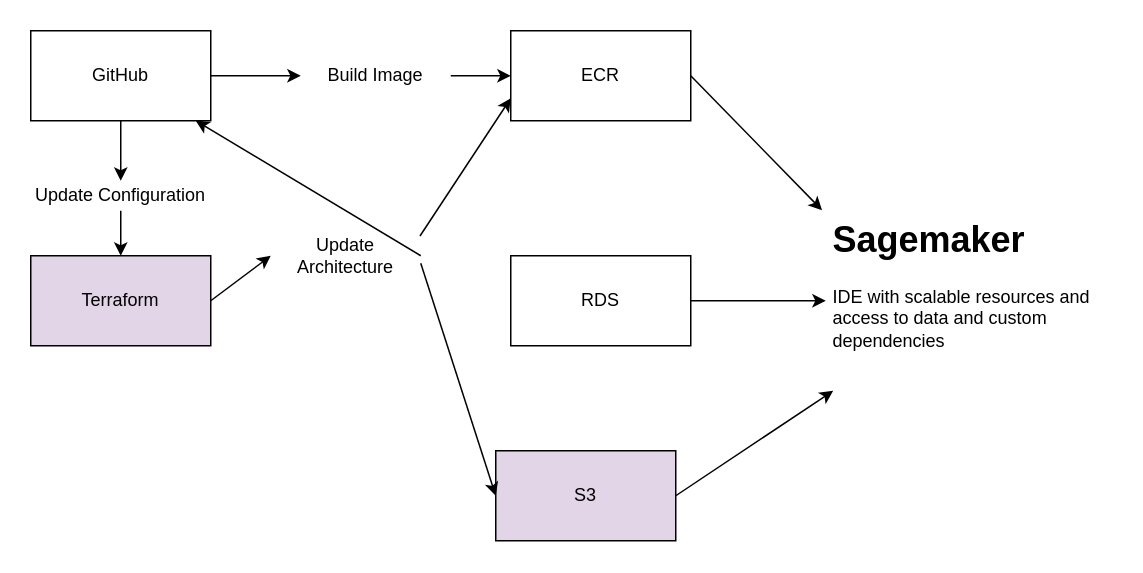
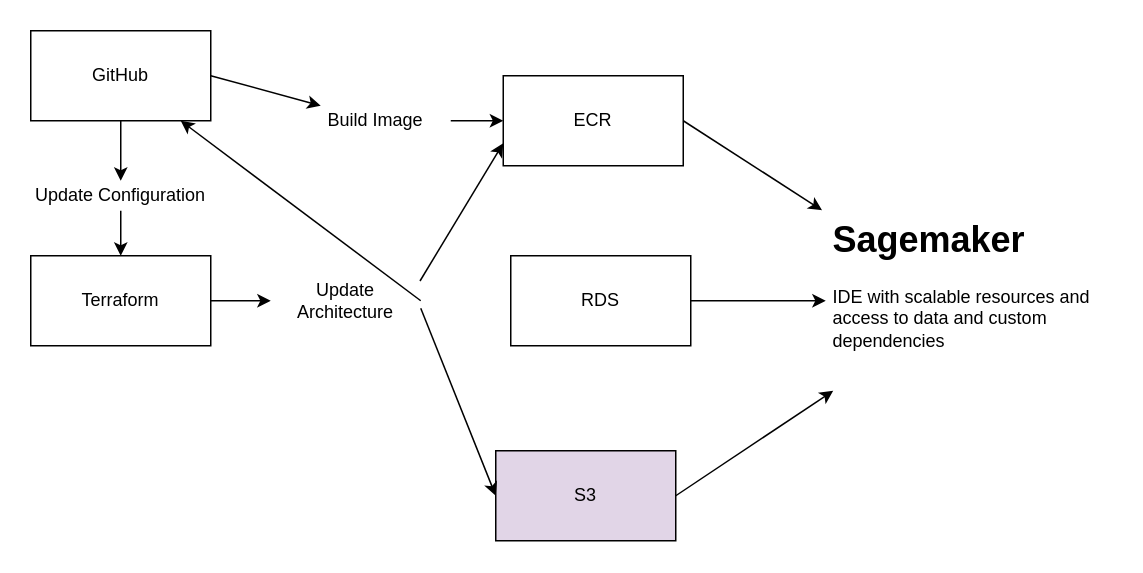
(376, 76) -> (376, 121)
(601, 76) -> (593, 121)
(346, 256) -> (346, 301)
(121, 301) -> (121, 301)
